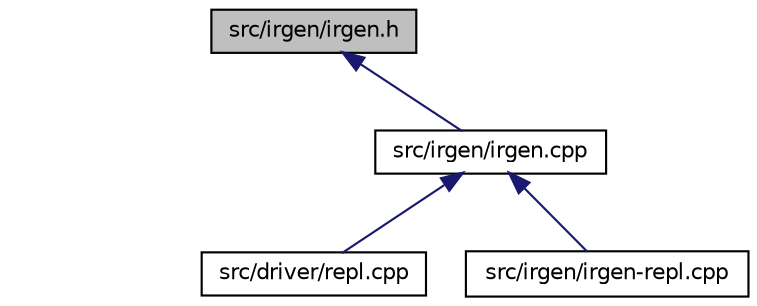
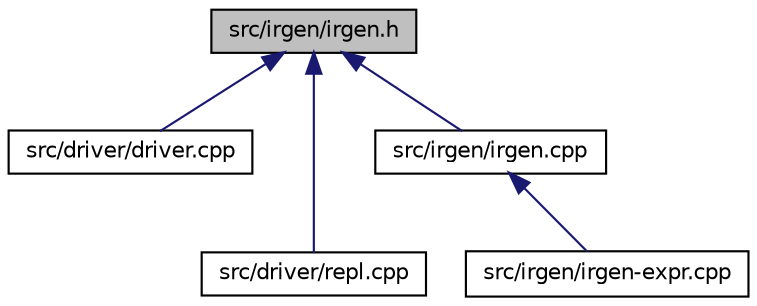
none -> (130, 152)
(393, 219) -> (314, 164)
(607, 274) -> (607, 274)
